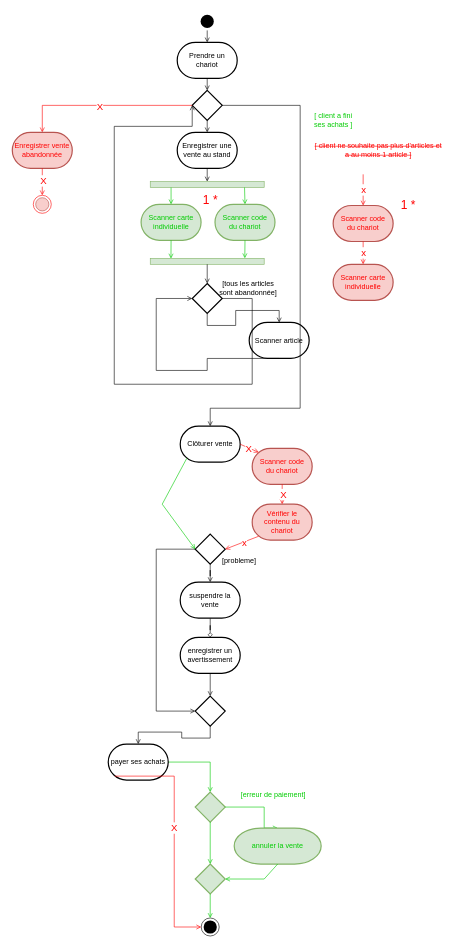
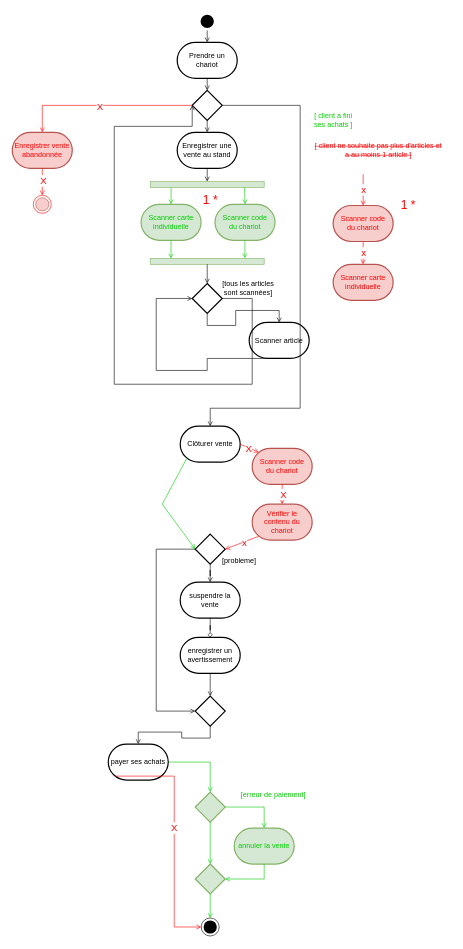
(248, 288) -> (248, 288)
(278, 846) -> (264, 846)
